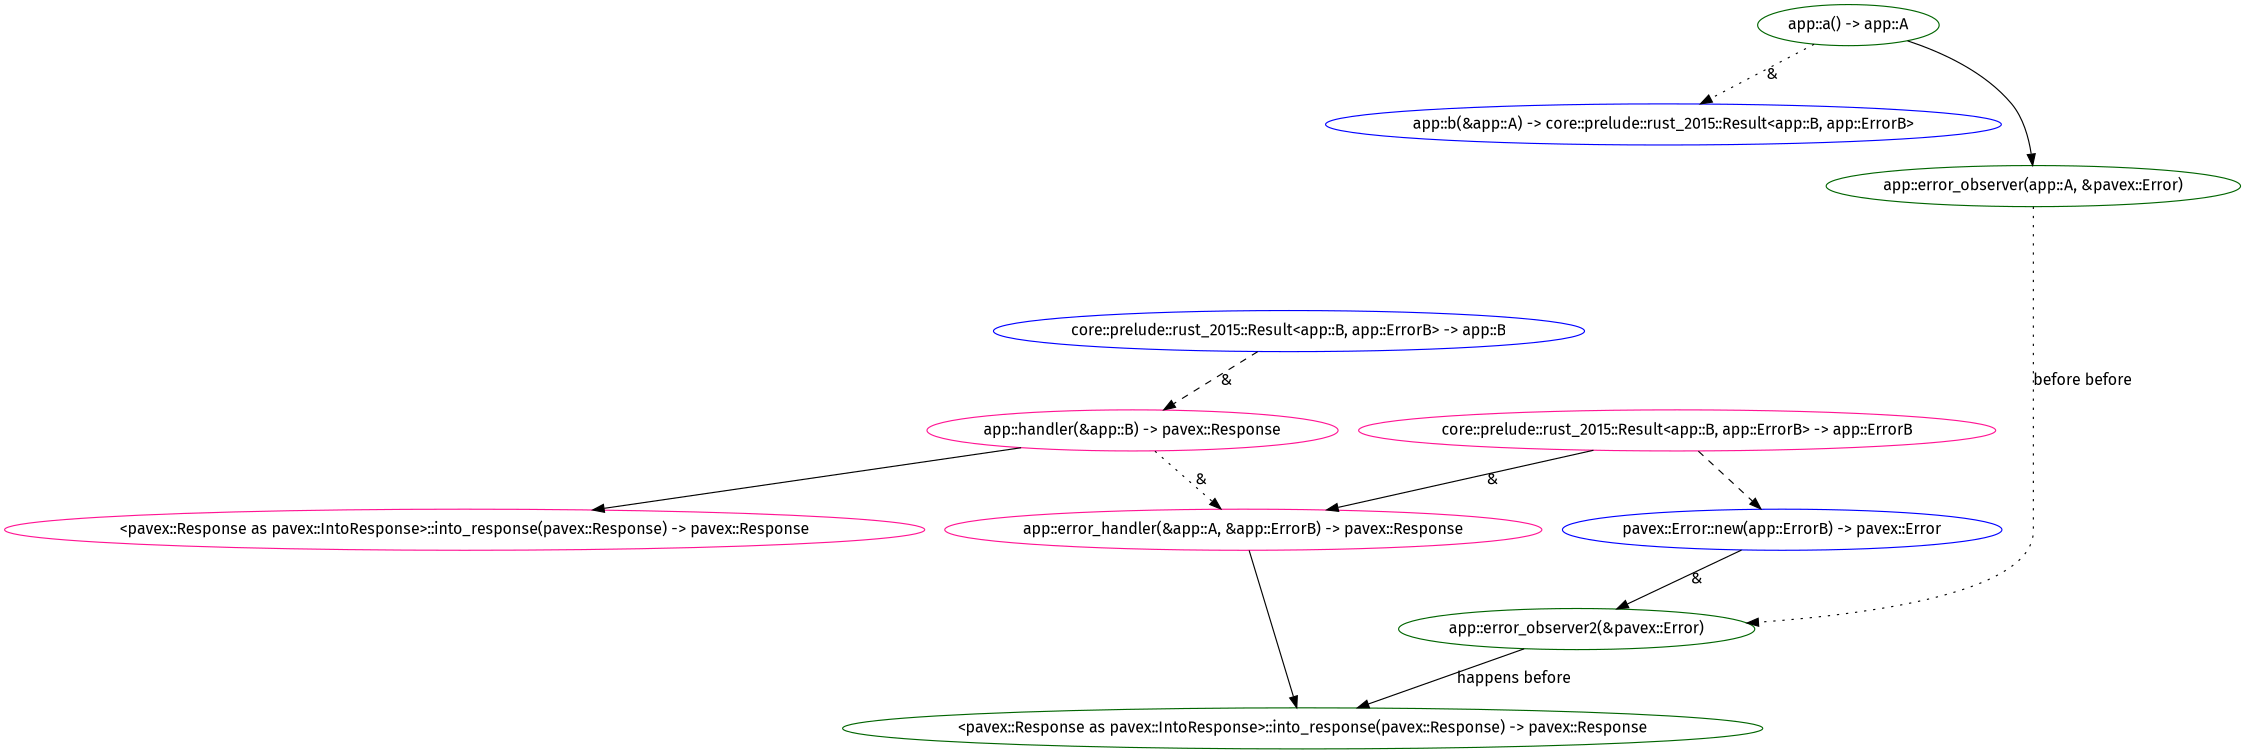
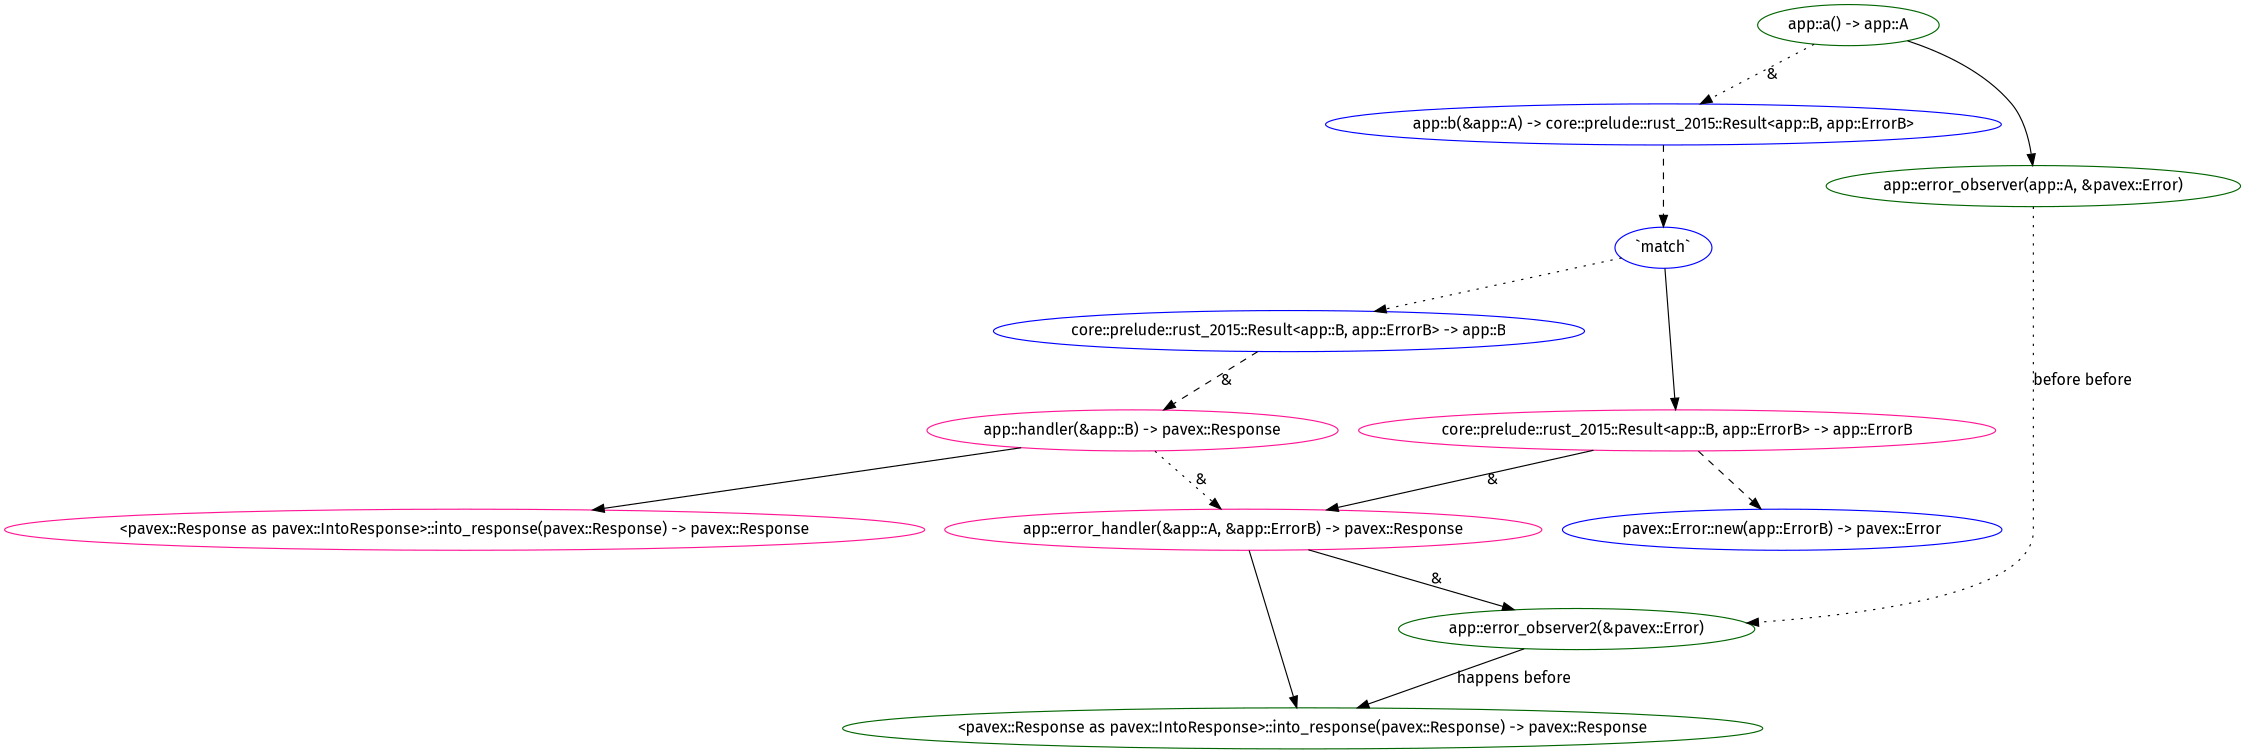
none -> (1663, 248)
(1684, 577) -> (1406, 578)
